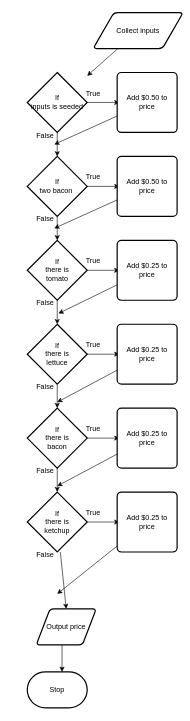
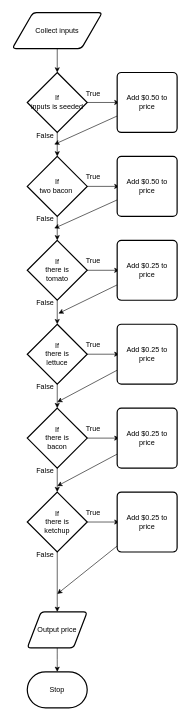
(138, 30) -> (57, 30)
(66, 627) -> (57, 630)
